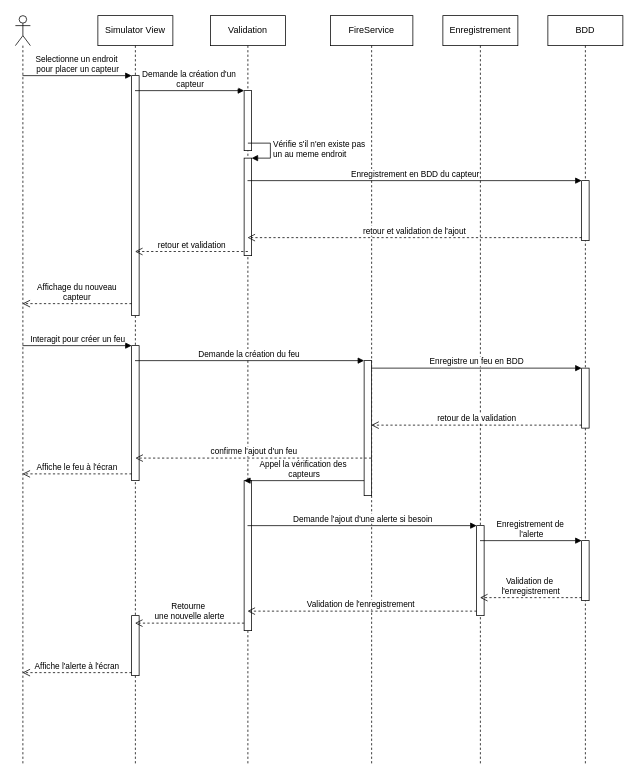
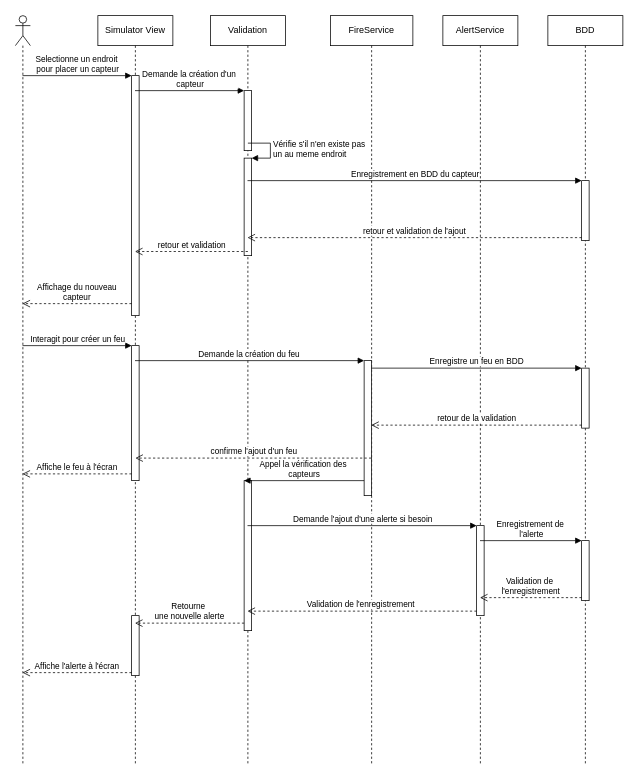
(480, 30) -> (480, 30)
